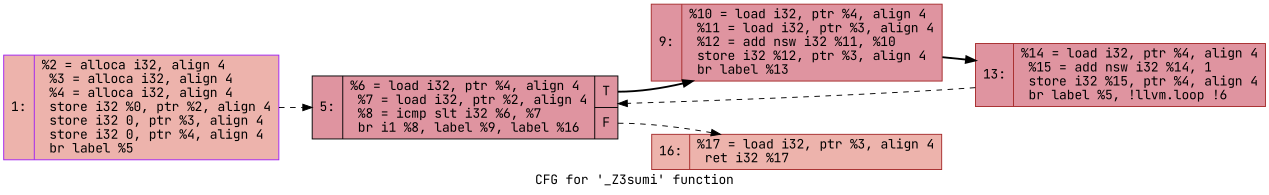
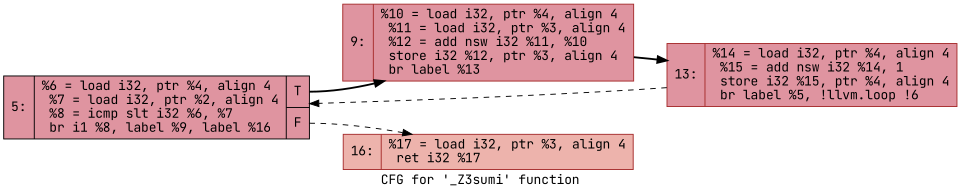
(141, 107) -> none
